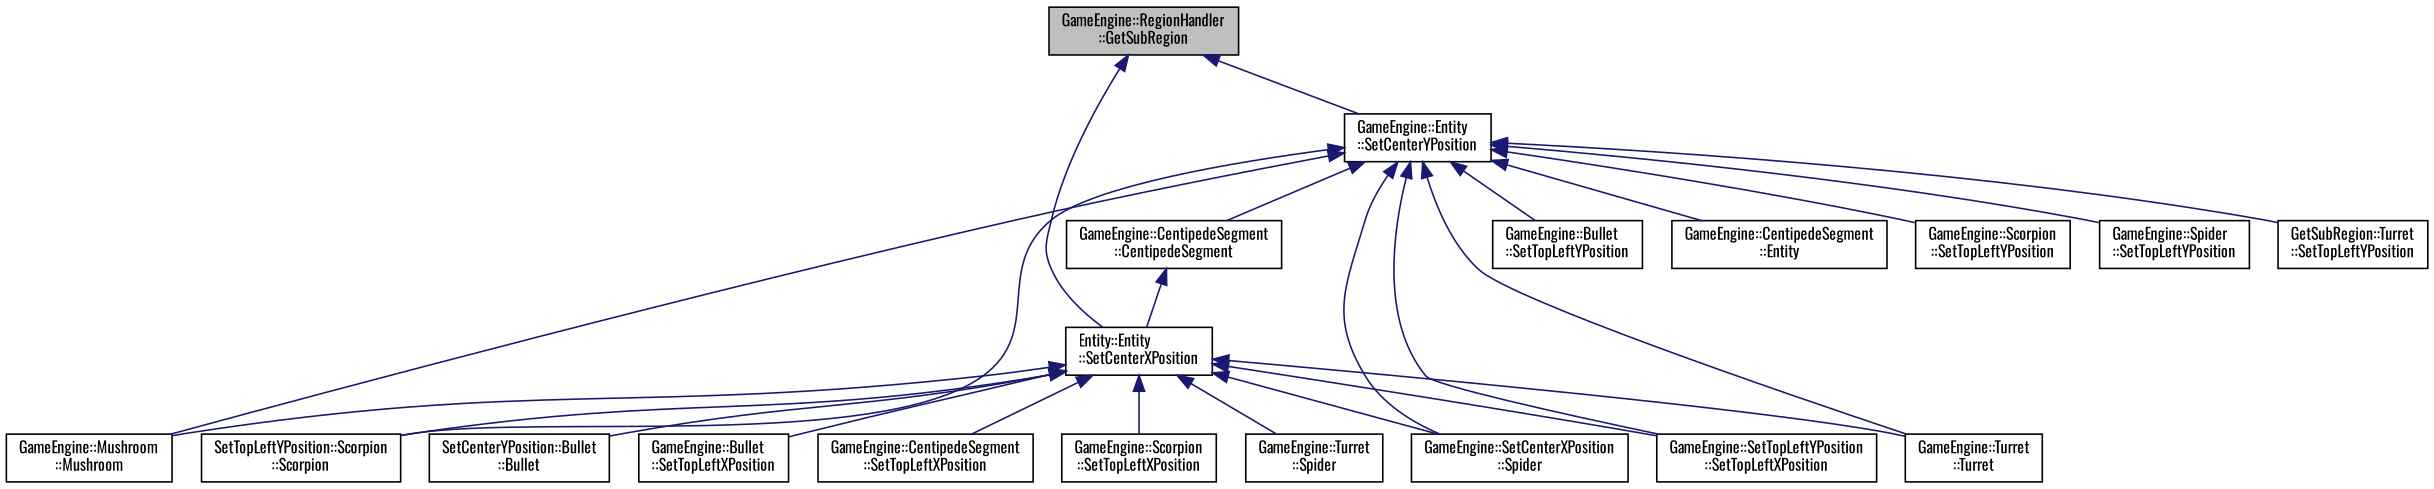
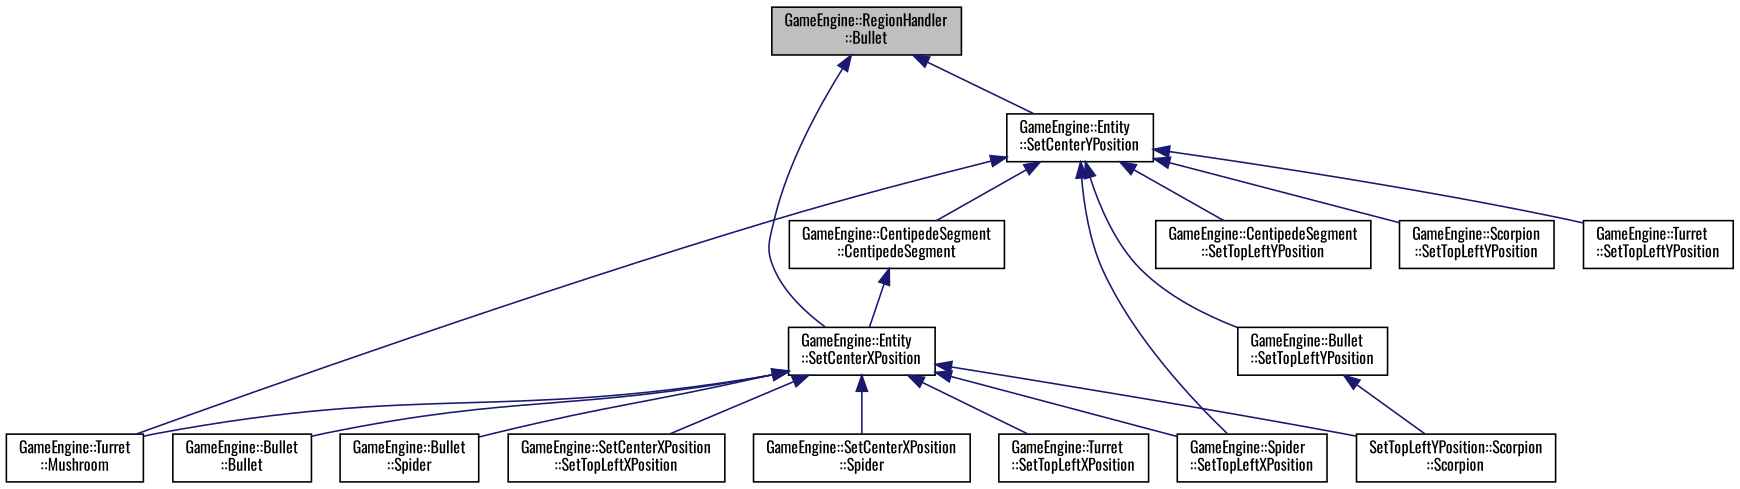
(1144, 31) -> (867, 31)
(1779, 245) -> (1263, 245)
(2175, 245) -> none
(2353, 245) -> (1658, 245)
(1345, 321) -> none
(1139, 351) -> (862, 351)
(995, 365) -> (1391, 409)
(89, 458) -> (75, 458)
(519, 458) -> (242, 458)
(714, 458) -> (409, 458)
(926, 458) -> none
(1139, 458) -> (617, 458)
(1314, 458) -> (1074, 458)
(1767, 458) -> (1252, 458)
(1974, 458) -> none
